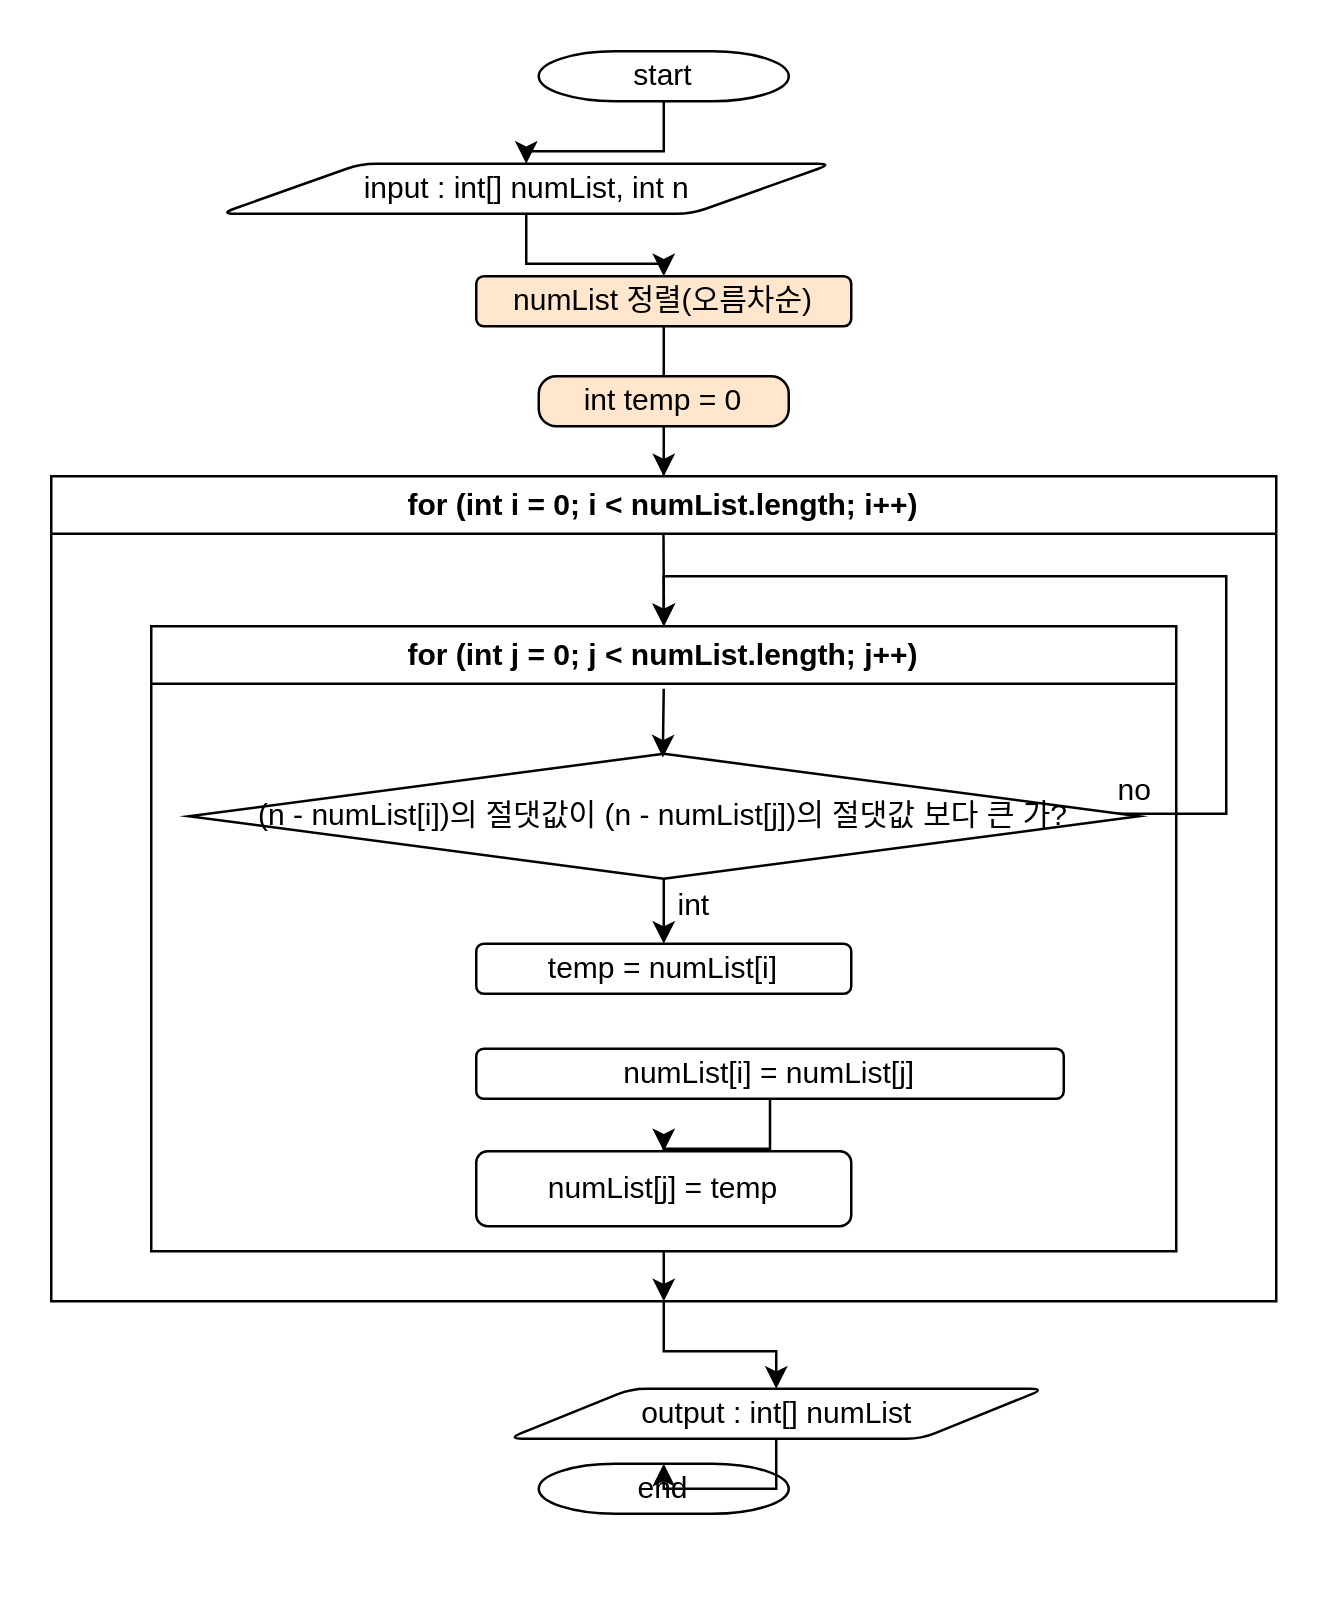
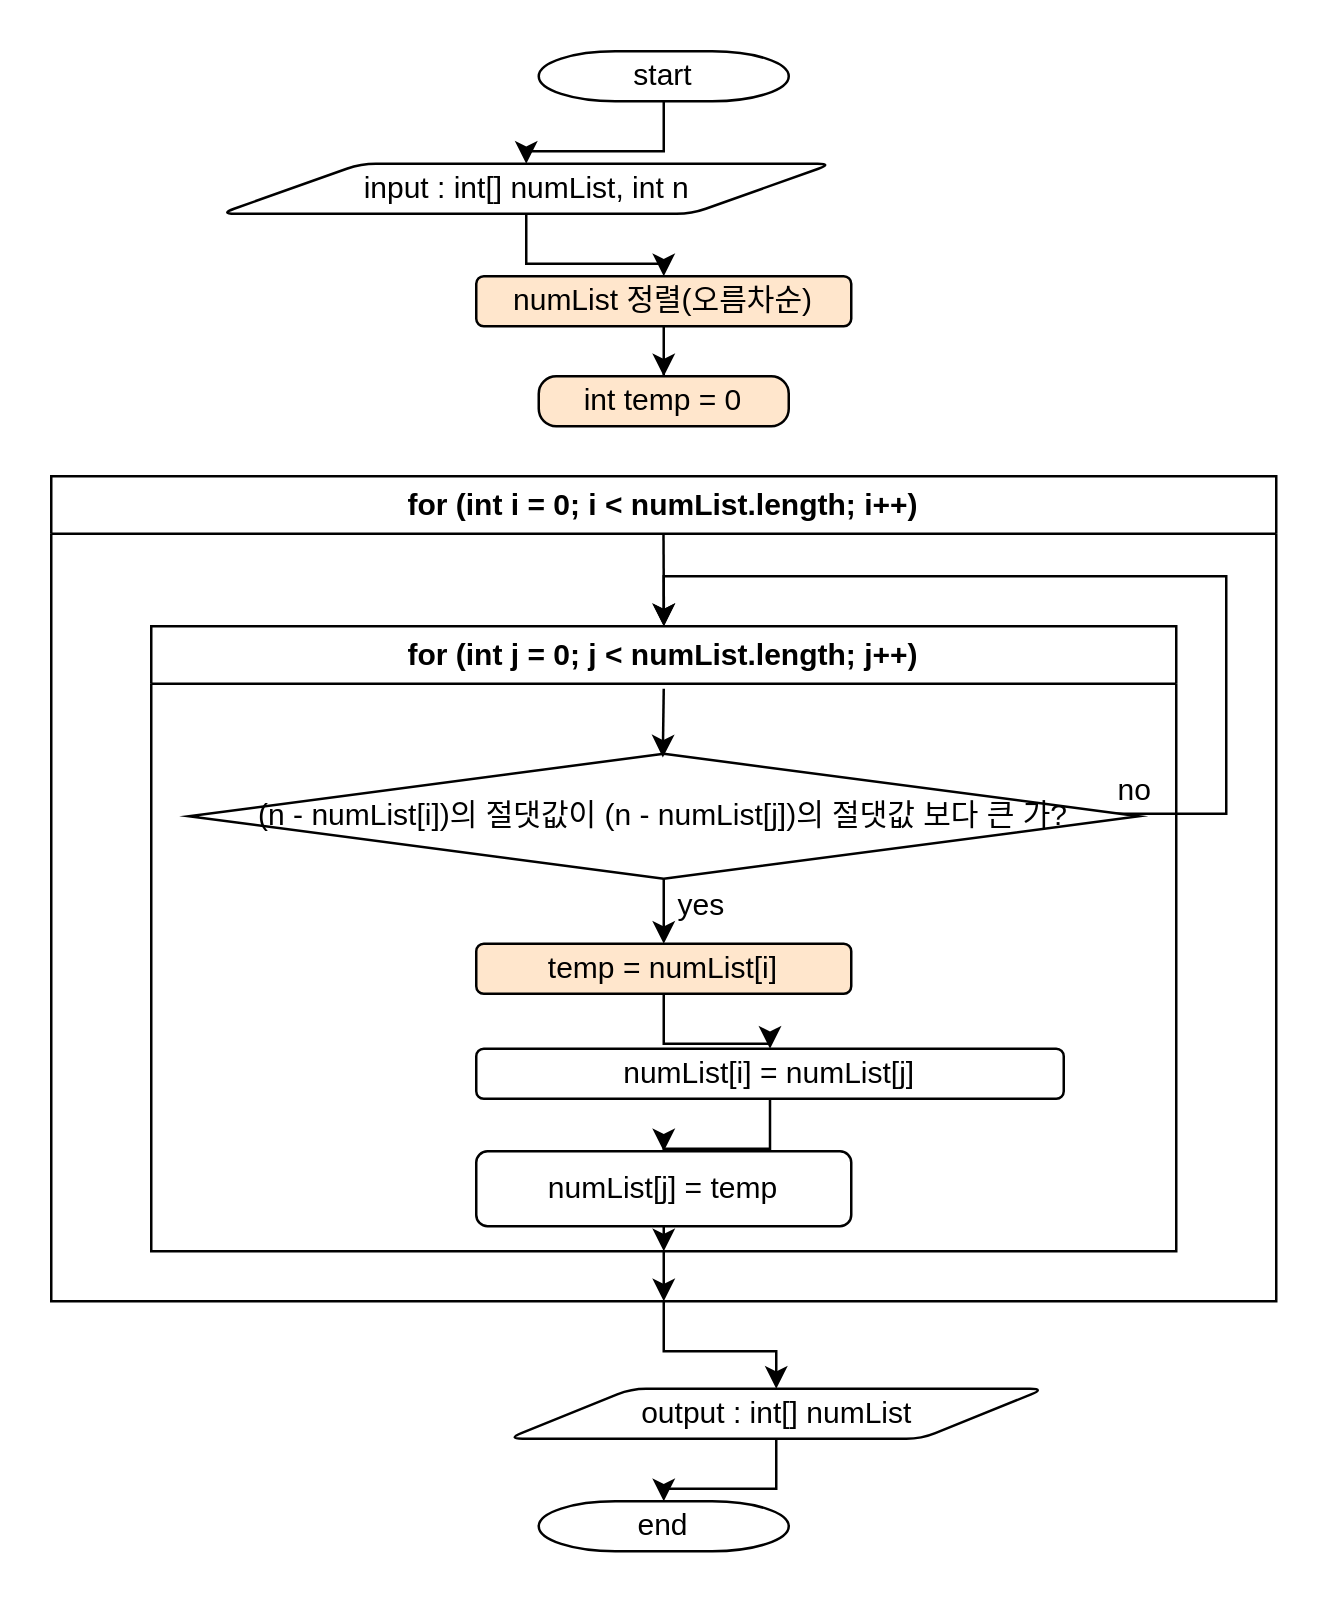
(664, 365) -> (664, 358)
(664, 459) -> none
(700, 906) -> (704, 906)
(664, 969) -> (664, 969)
none -> (697, 1044)
none -> (664, 1230)
(664, 1489) -> (664, 1526)
